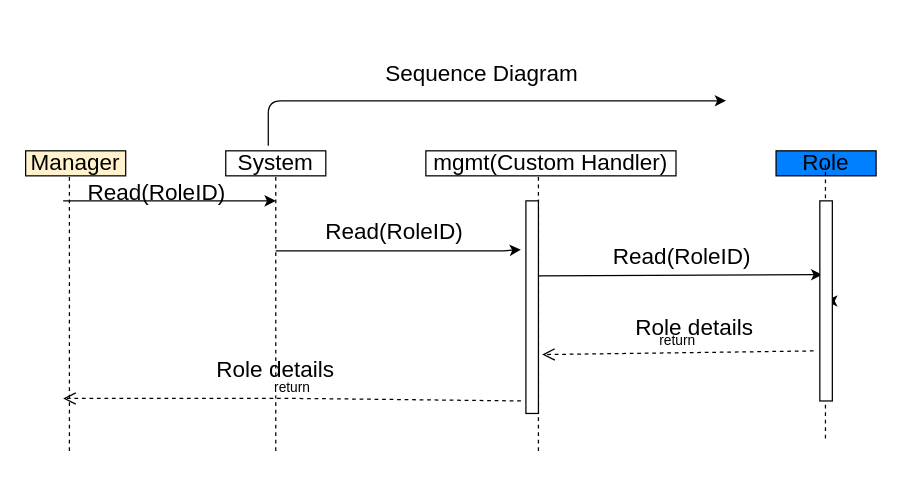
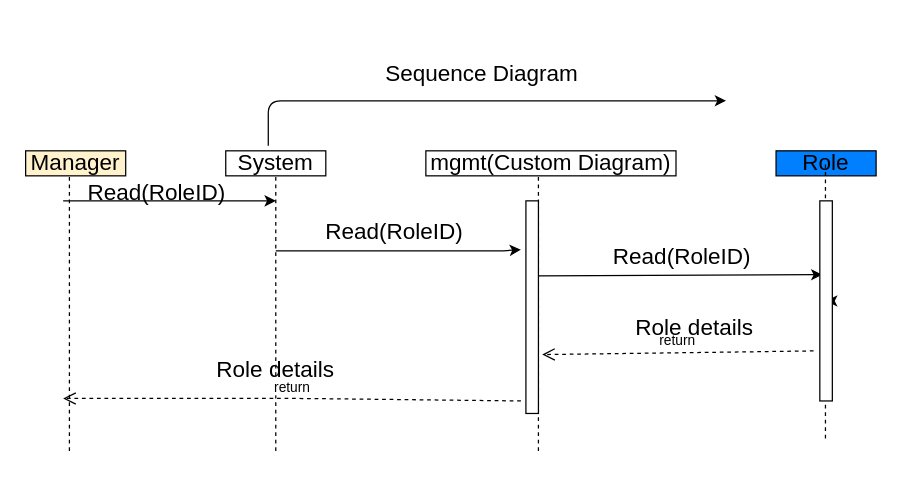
(551, 163) -> (551, 163)
